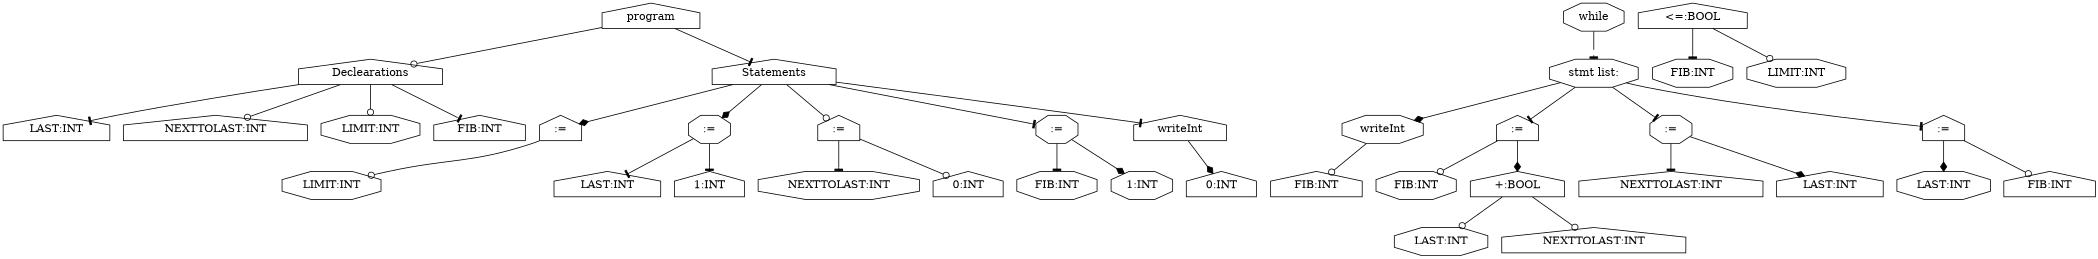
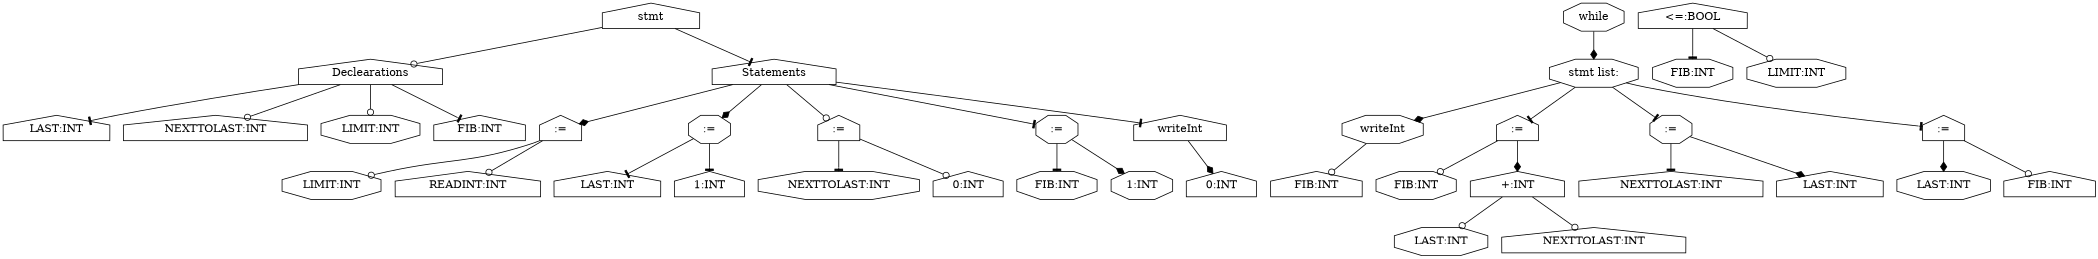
(651, 17) -> (651, 17)
(1594, 41) -> (1594, 41)
none -> (468, 185)
(1517, 185) -> (1517, 185)
